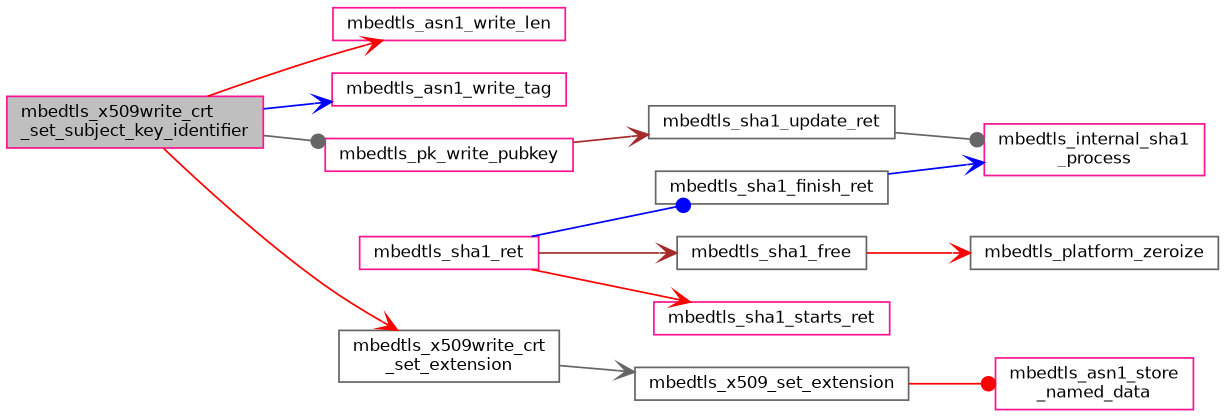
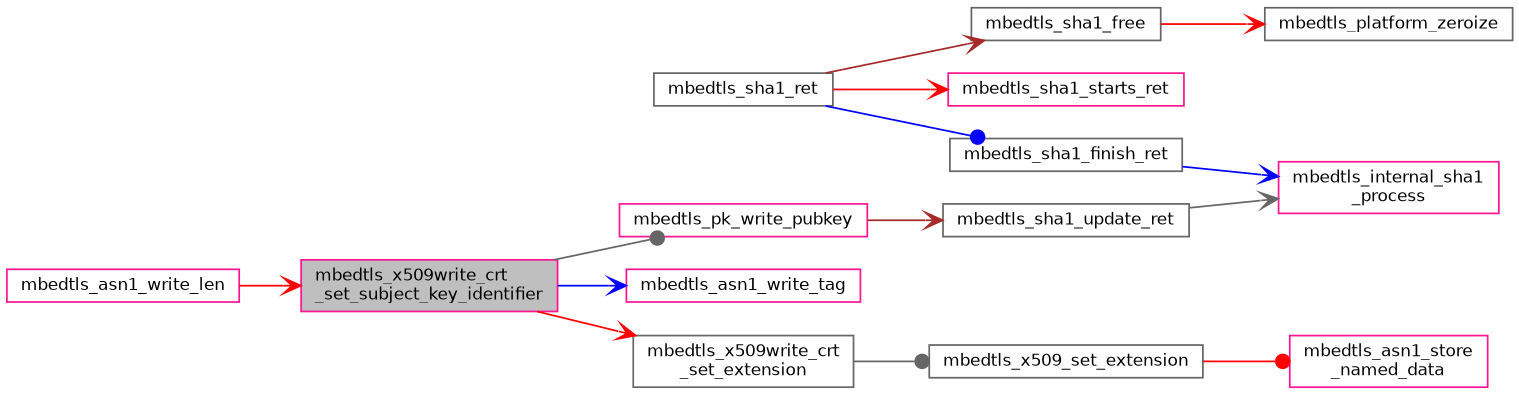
(286, 69) -> (261, 286)
(932, 136) -> (1225, 204)
(449, 253) -> (743, 89)
(588, 368) -> (884, 361)
